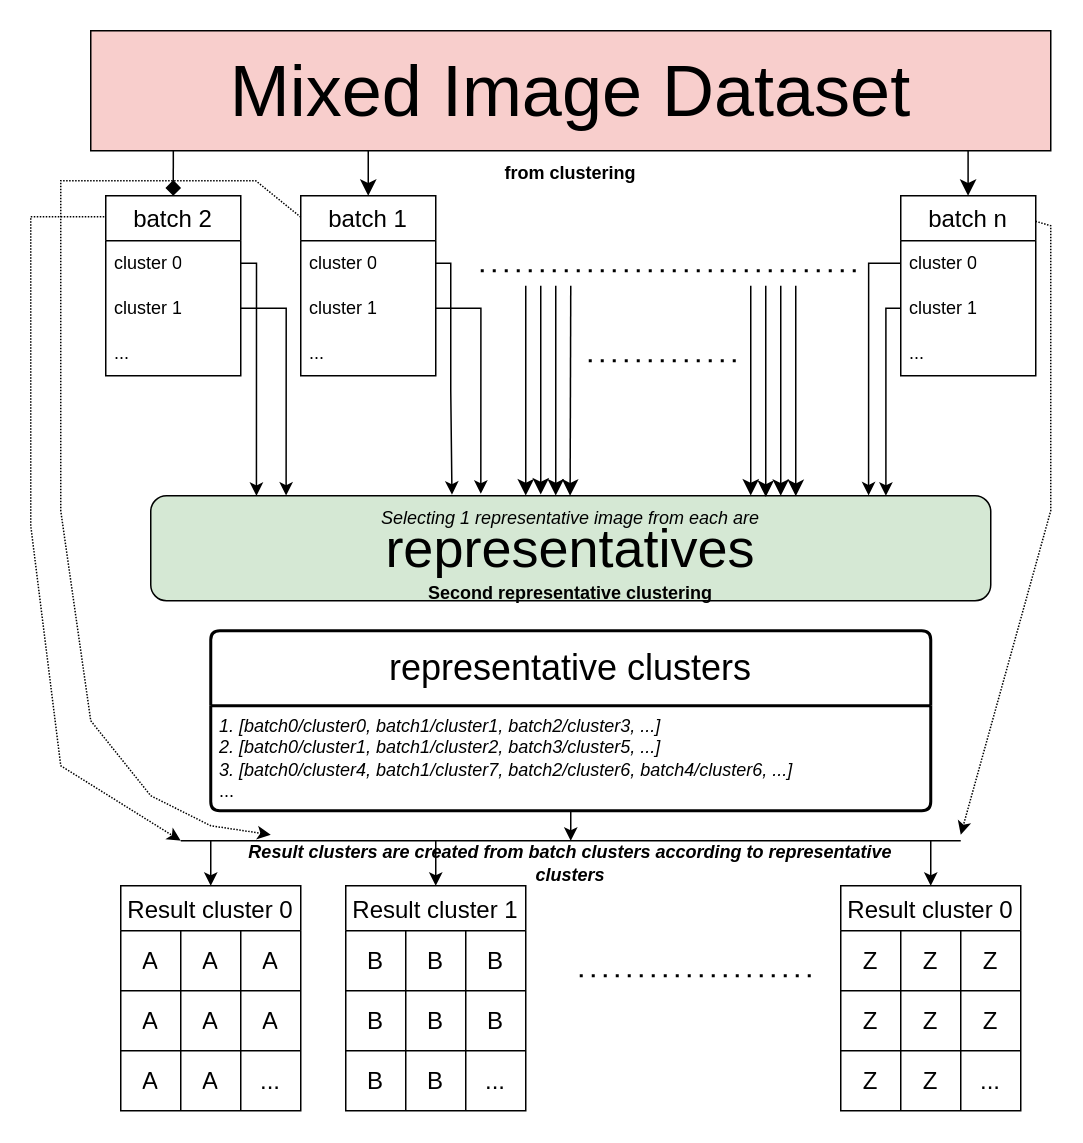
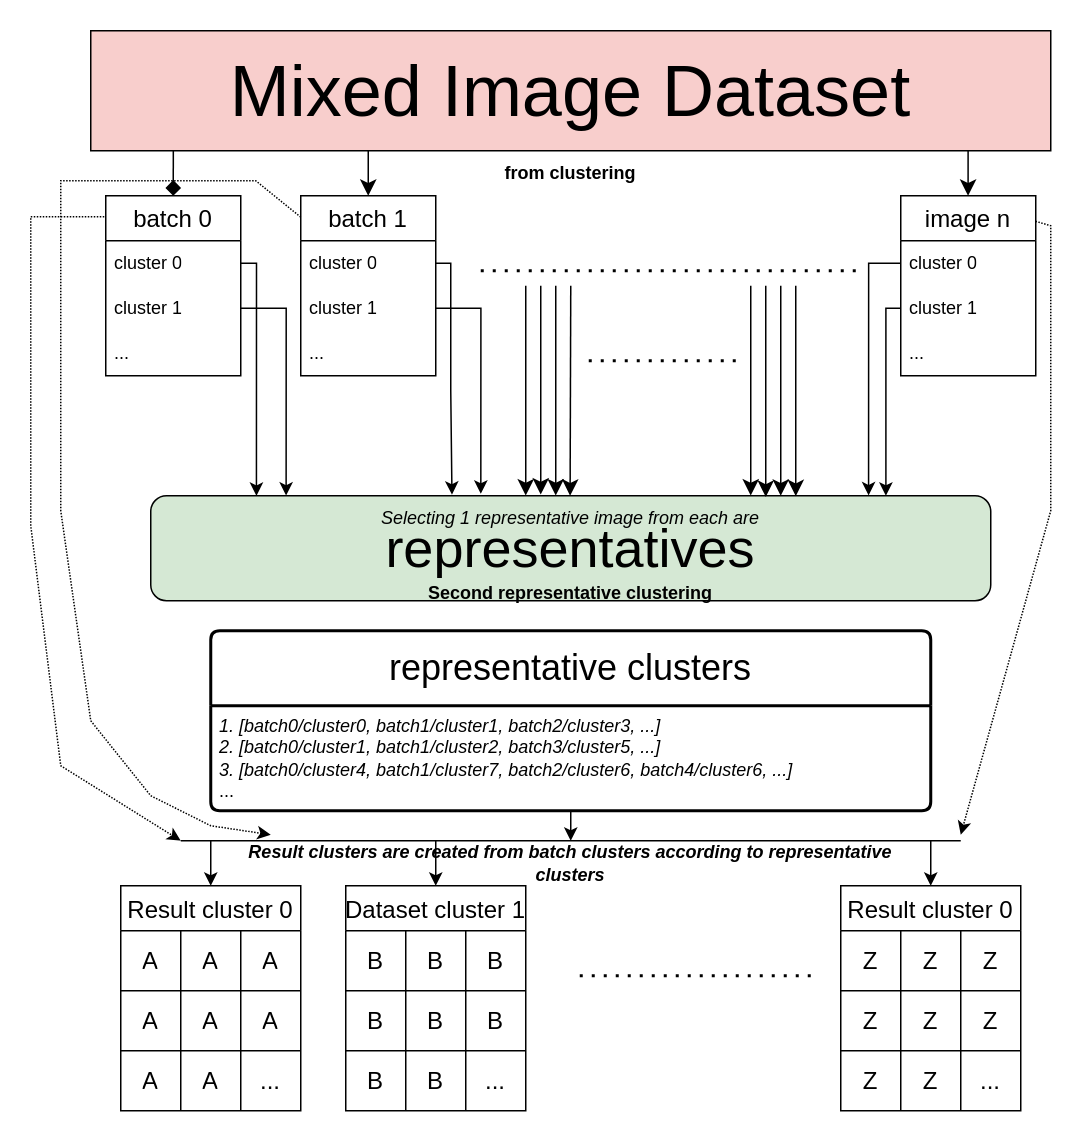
(173, 218) -> (173, 218)
(968, 218) -> (968, 218)
(435, 910) -> (435, 910)
